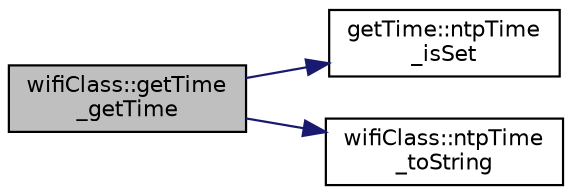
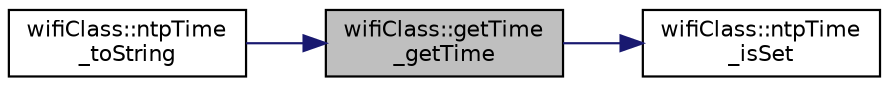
(444, 43) -> (761, 43)
(275, 123) -> (275, 43)
